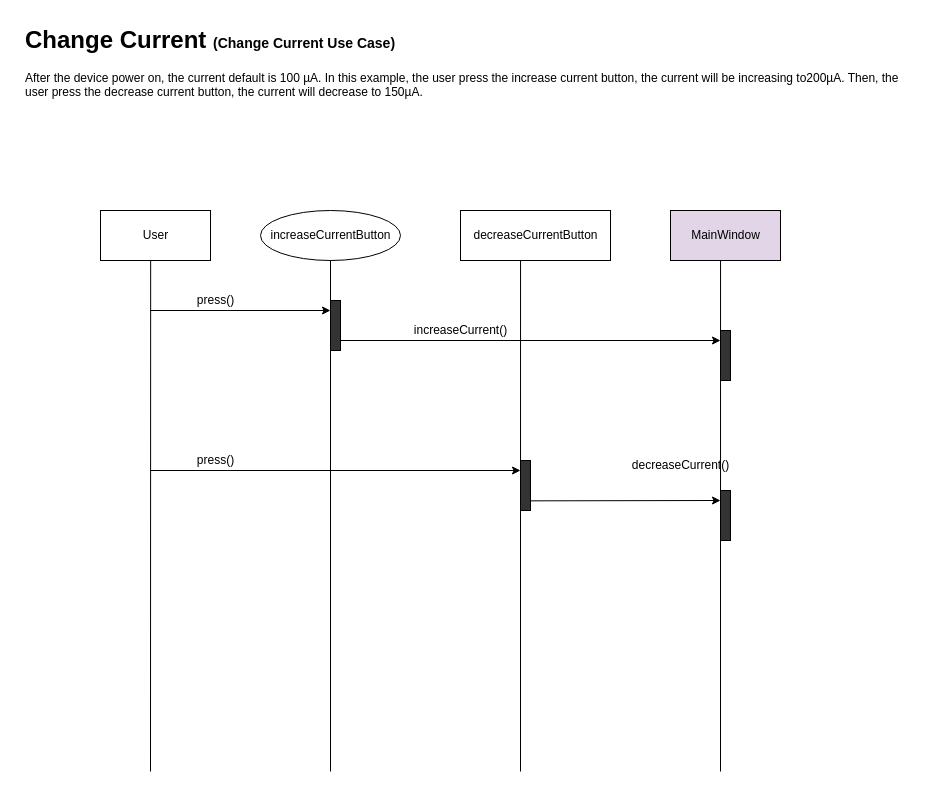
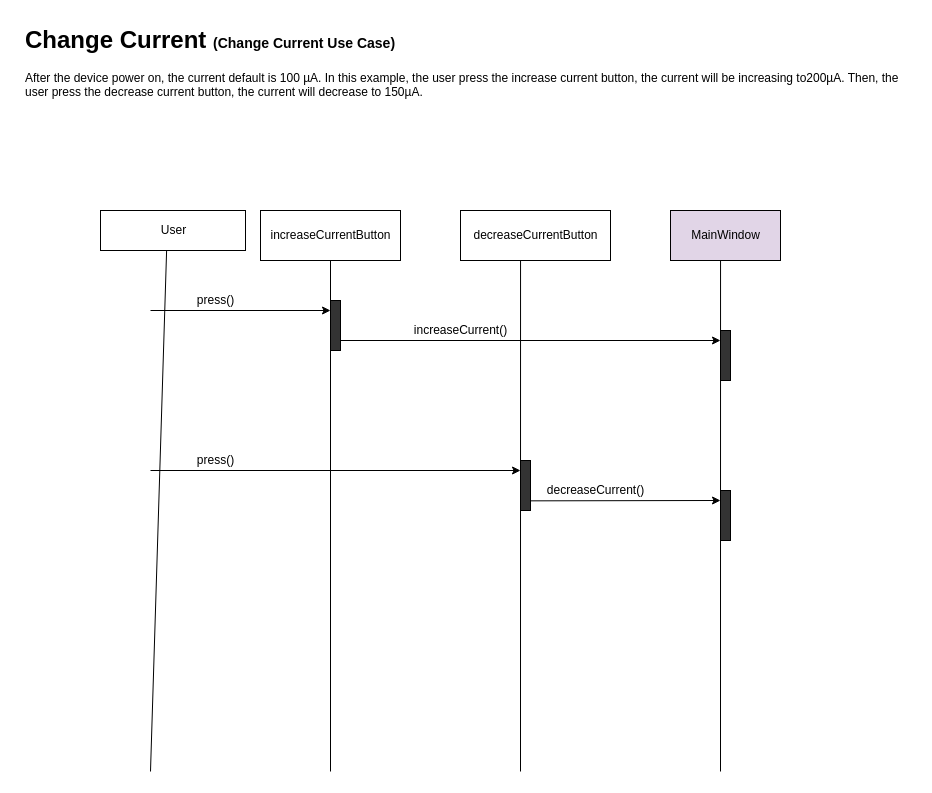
(156, 236) -> (173, 231)
(331, 236) -> (331, 236)
(681, 466) -> (596, 491)
